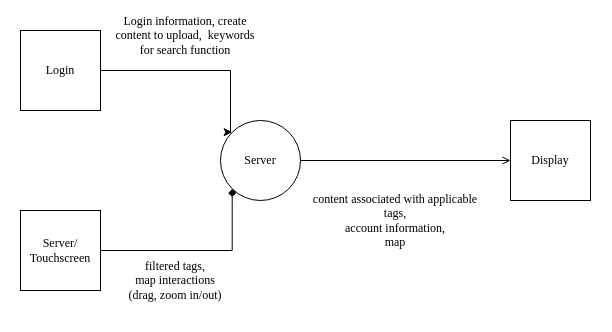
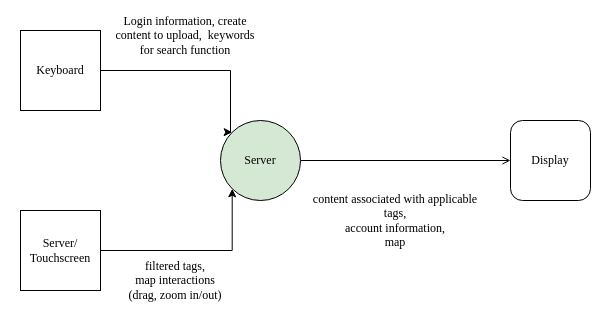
(61, 71) -> (61, 71)
(261, 161) -> (261, 161)
(551, 161) -> (551, 161)
(232, 197) -> (232, 197)
